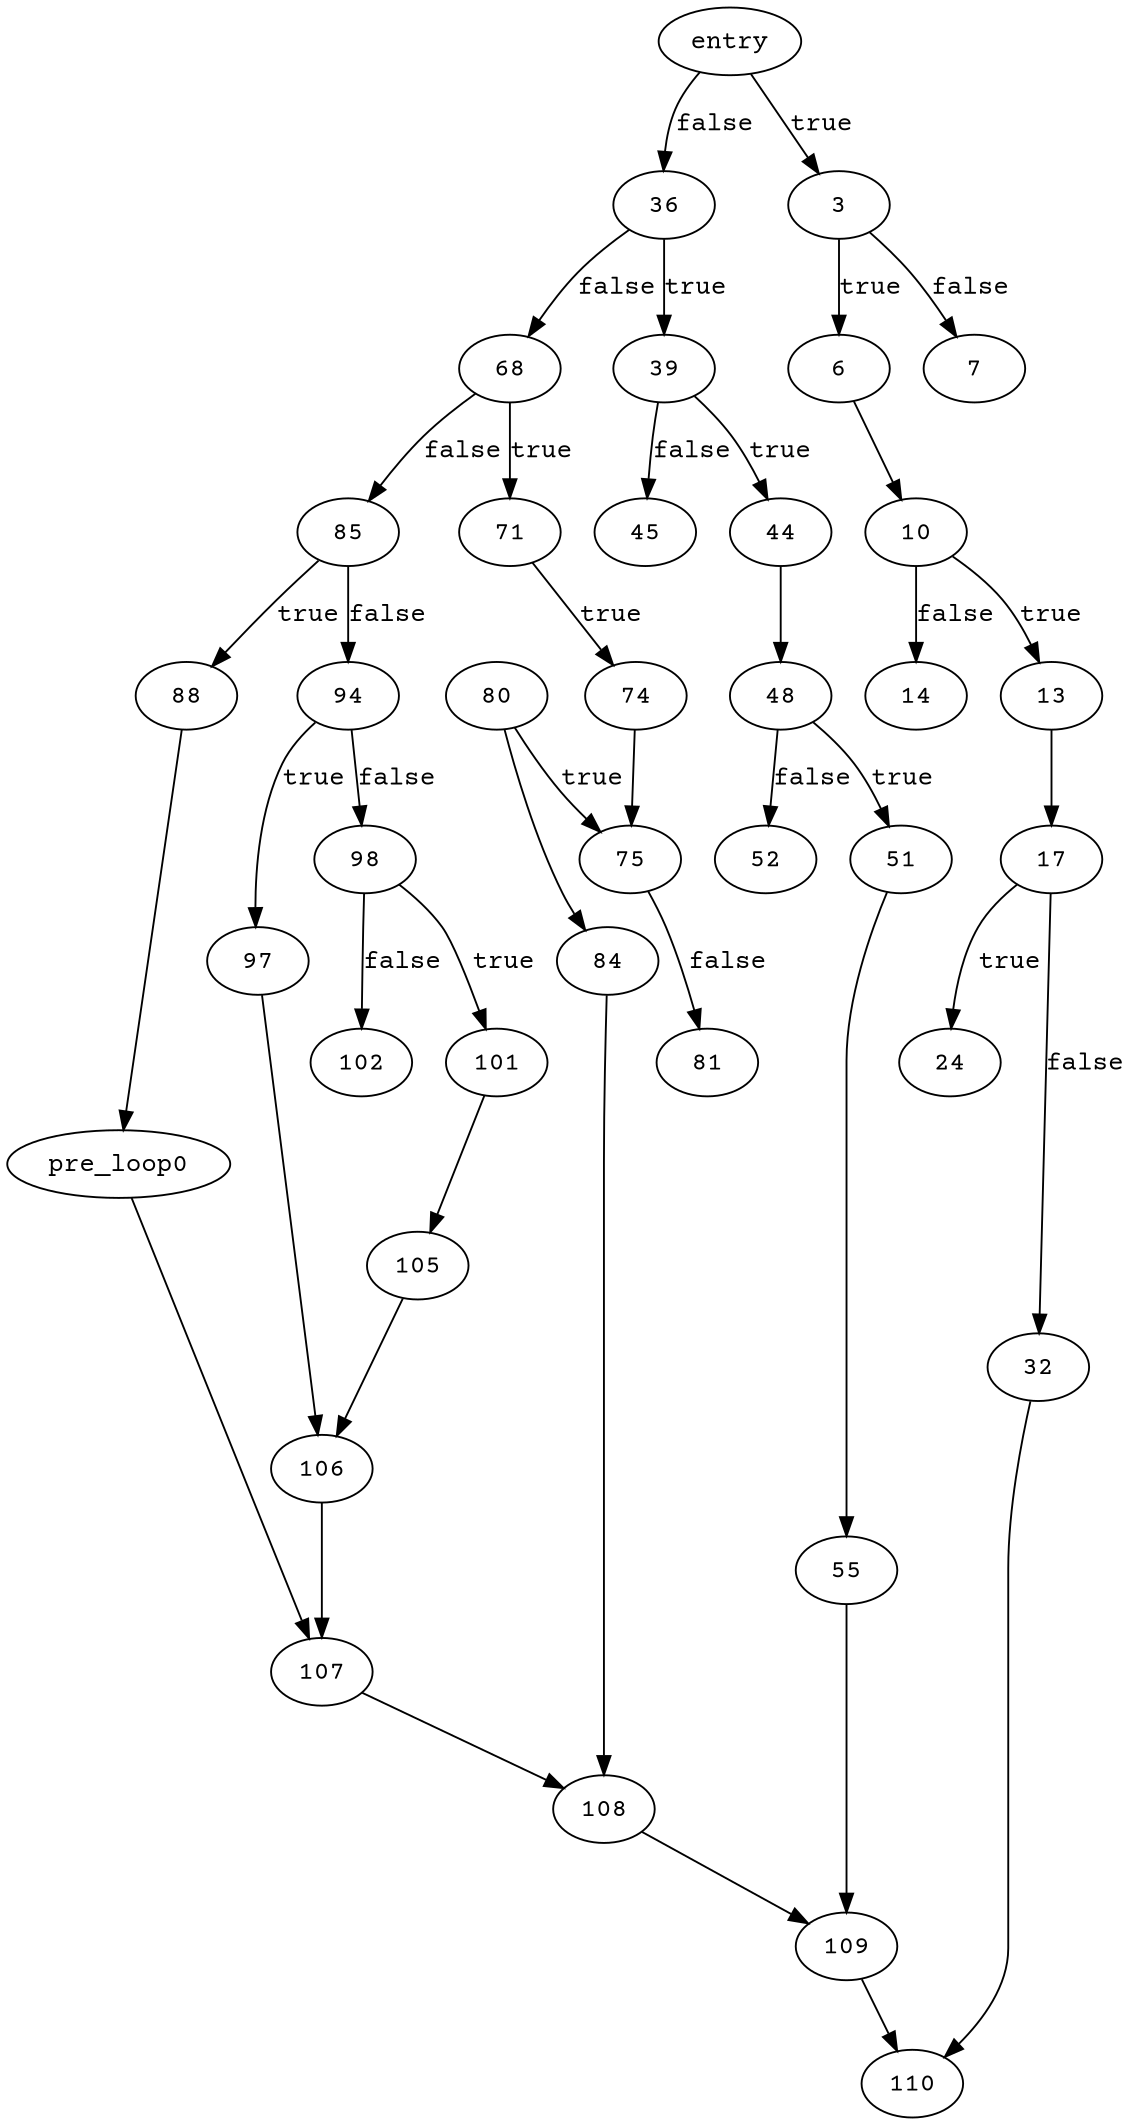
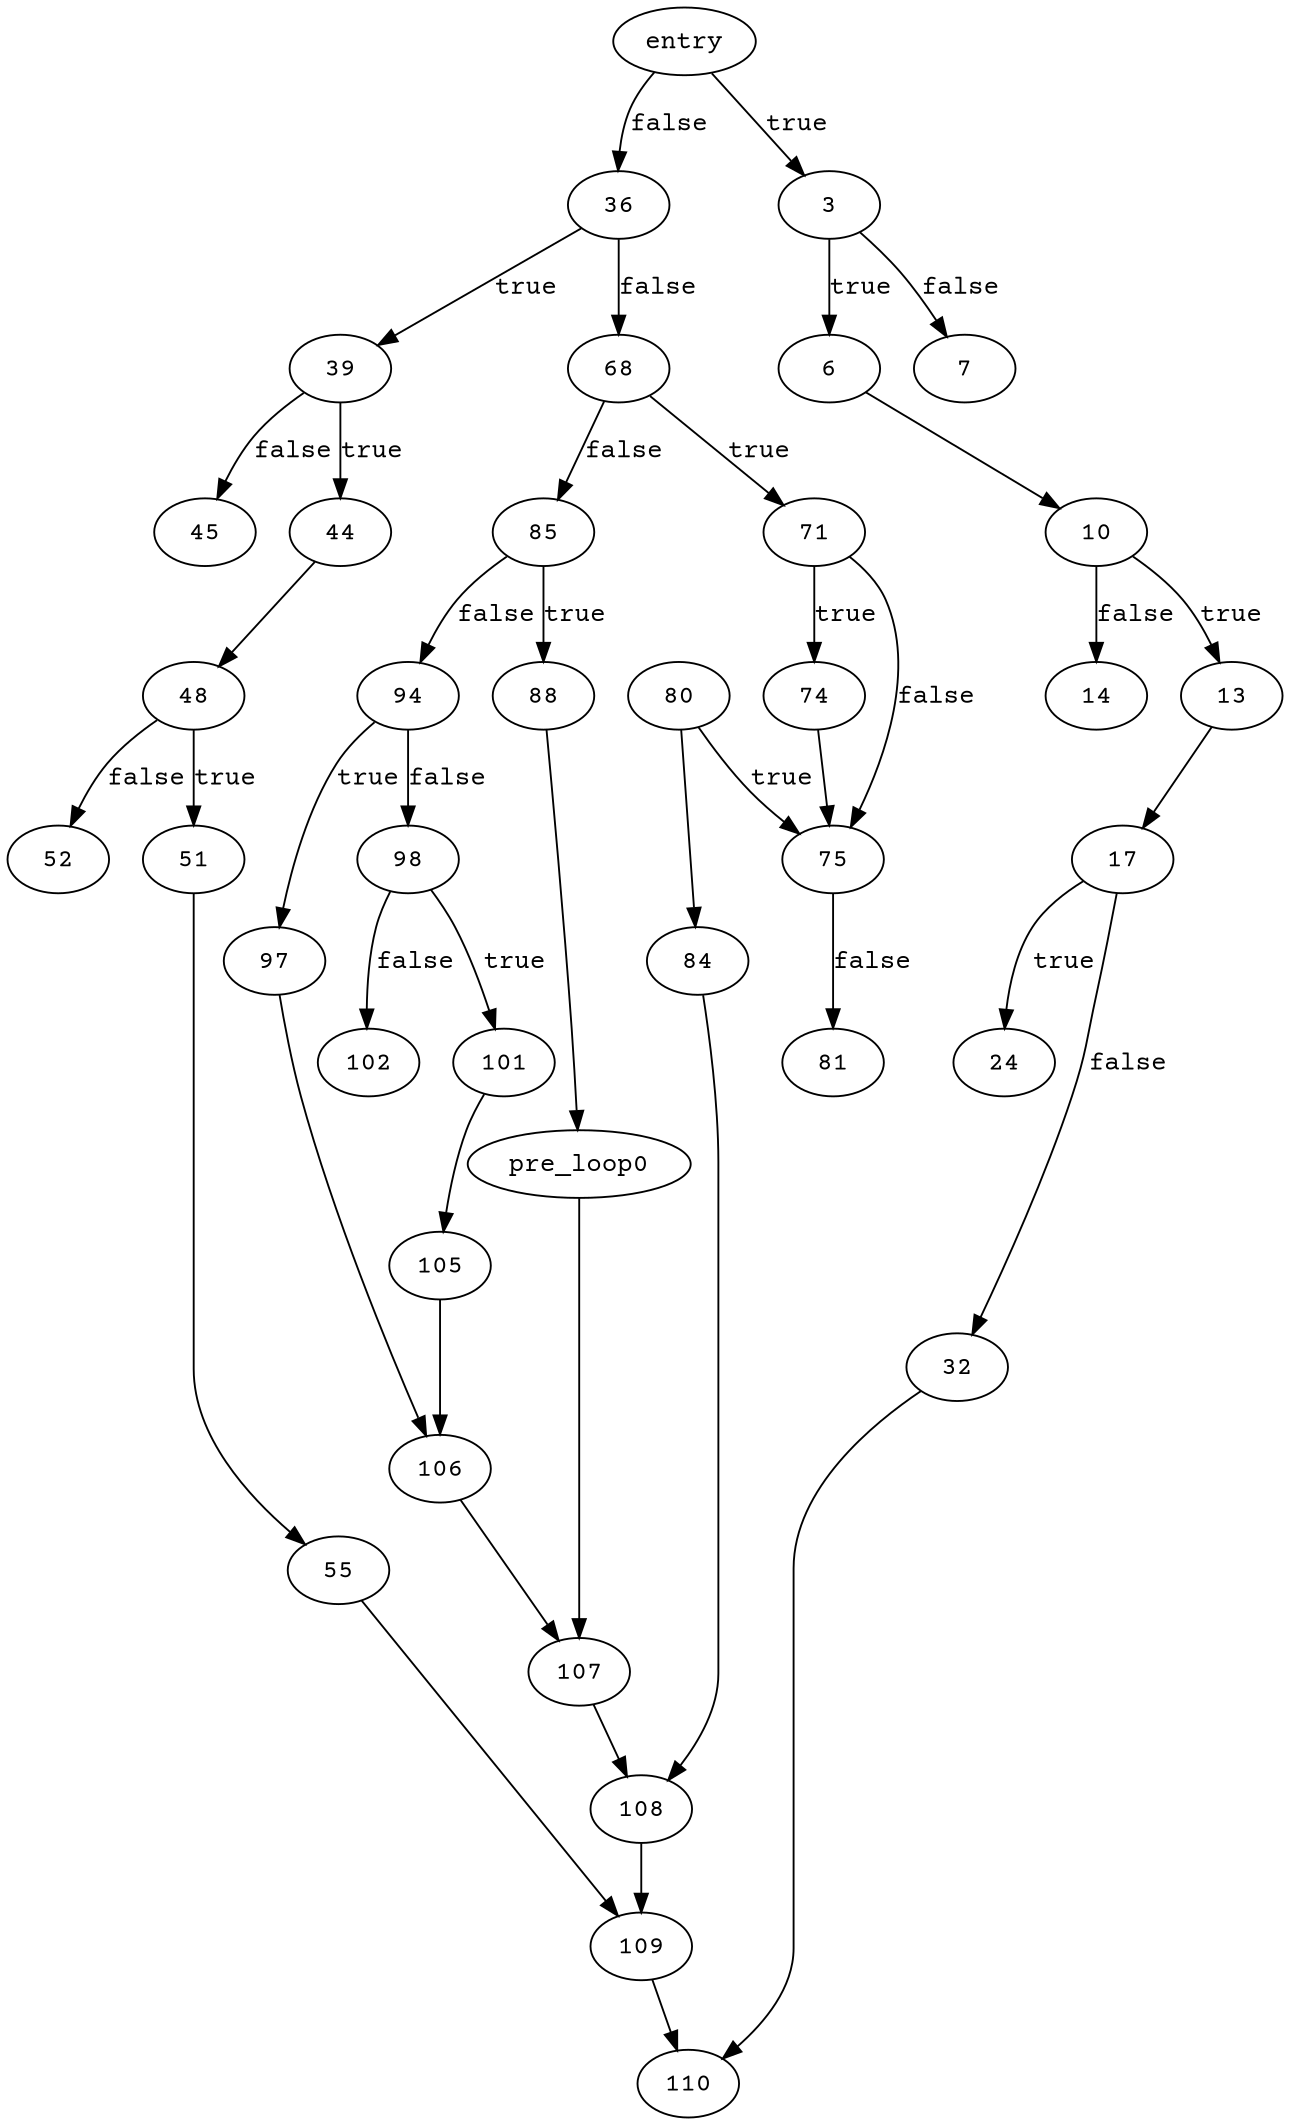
none -> (898, 679)
